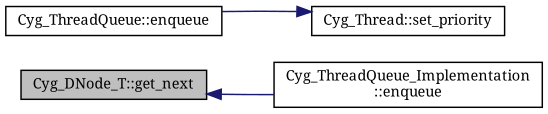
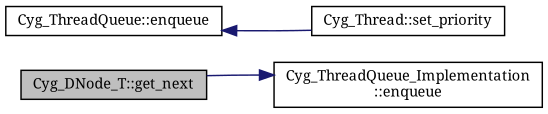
(259, 11) -> (274, 31)
(248, 95) -> (233, 75)
